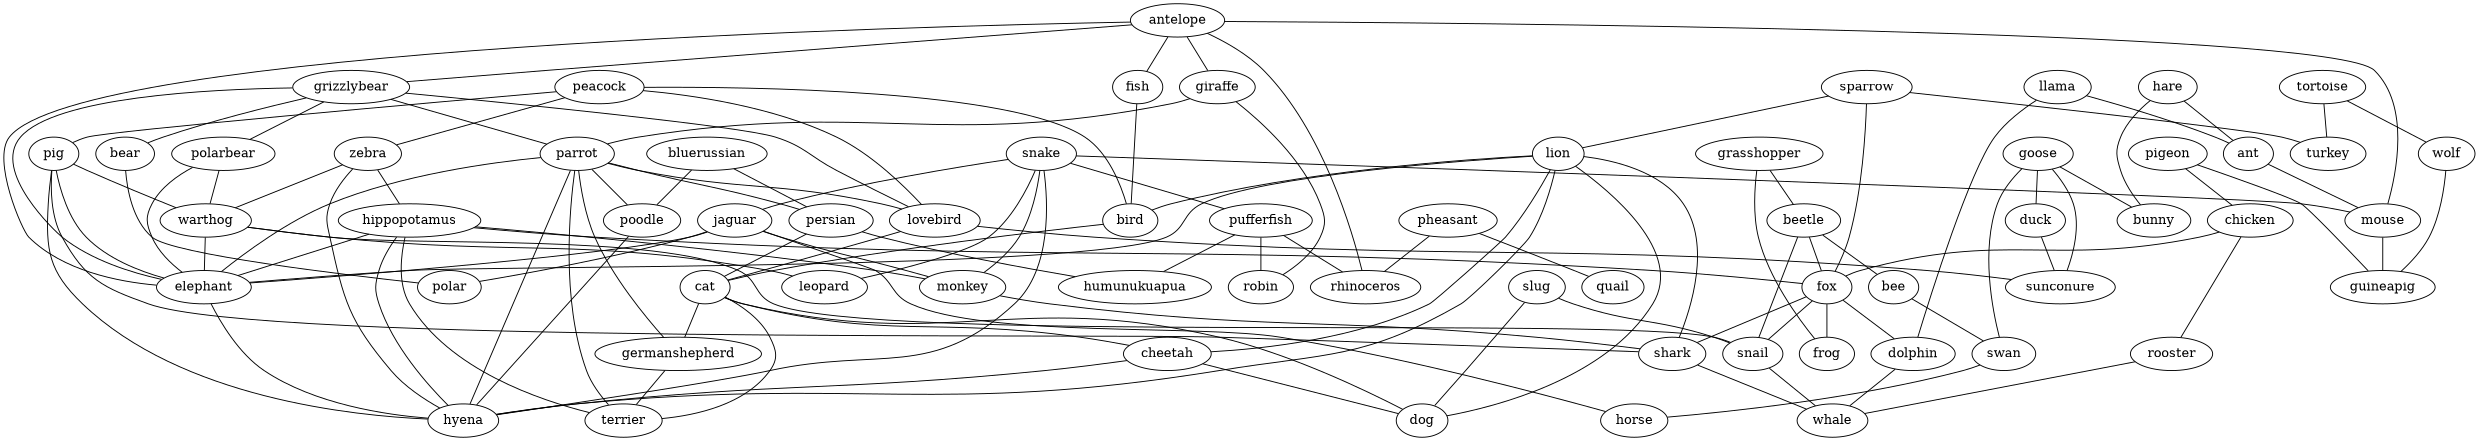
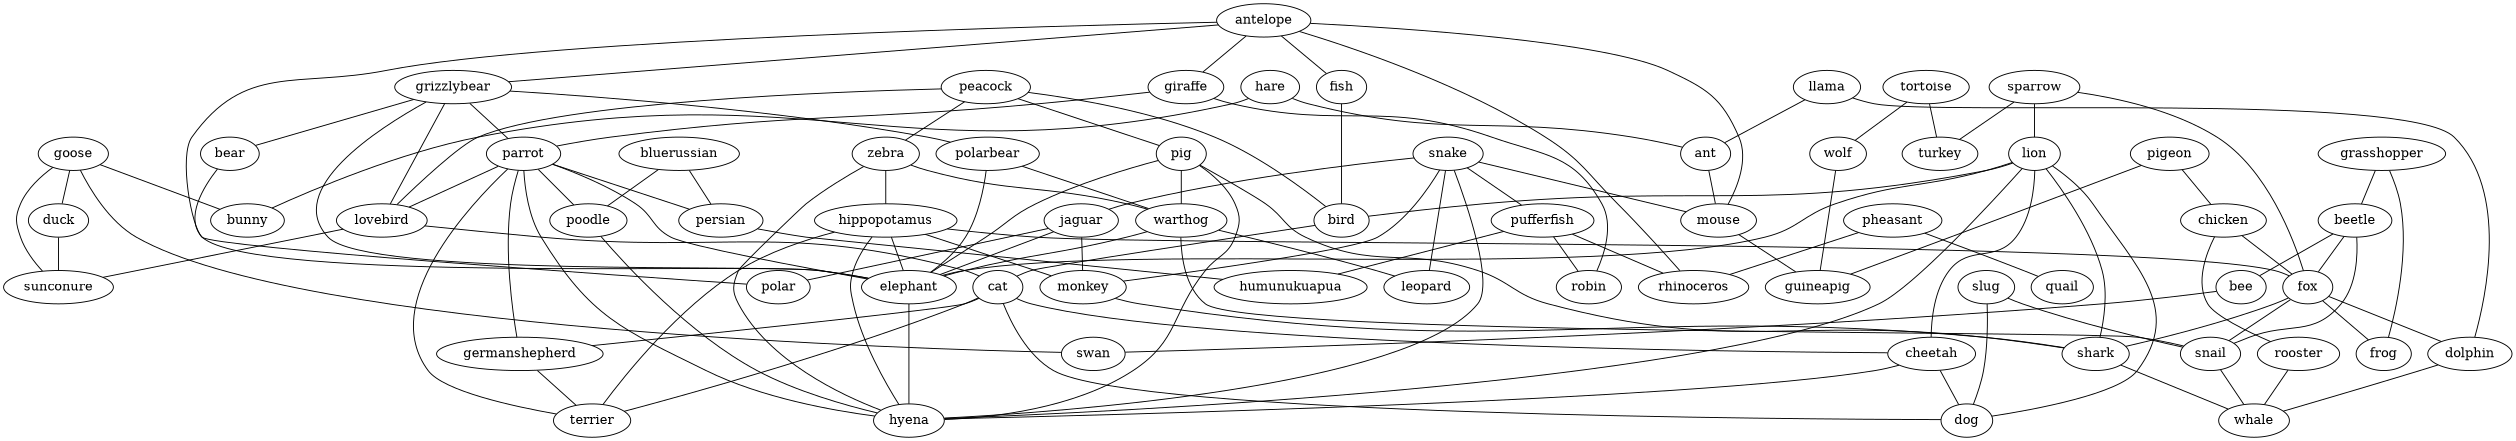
(765, 255) -> none
(1634, 421) -> none
